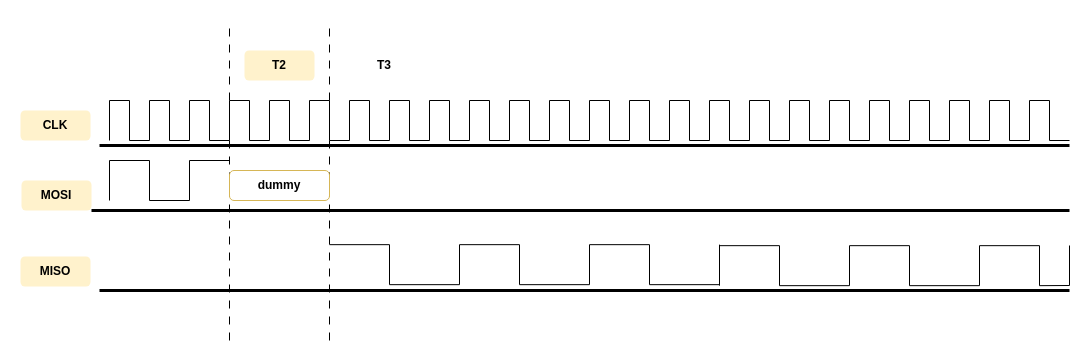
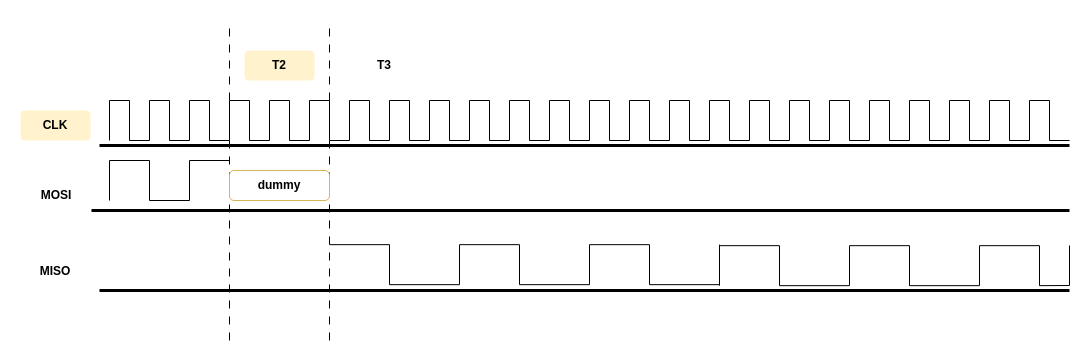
(57, 196) -> (57, 196)
(56, 272) -> (56, 272)
